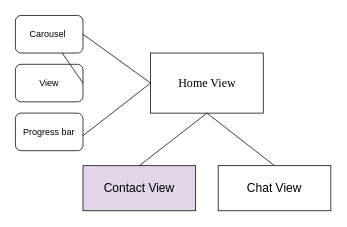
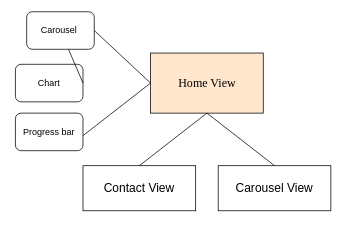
(49, 34) -> (60, 30)
(49, 83) -> (49, 83)
(207, 83) -> (207, 83)
(139, 188) -> (139, 188)
(274, 188) -> (274, 188)
